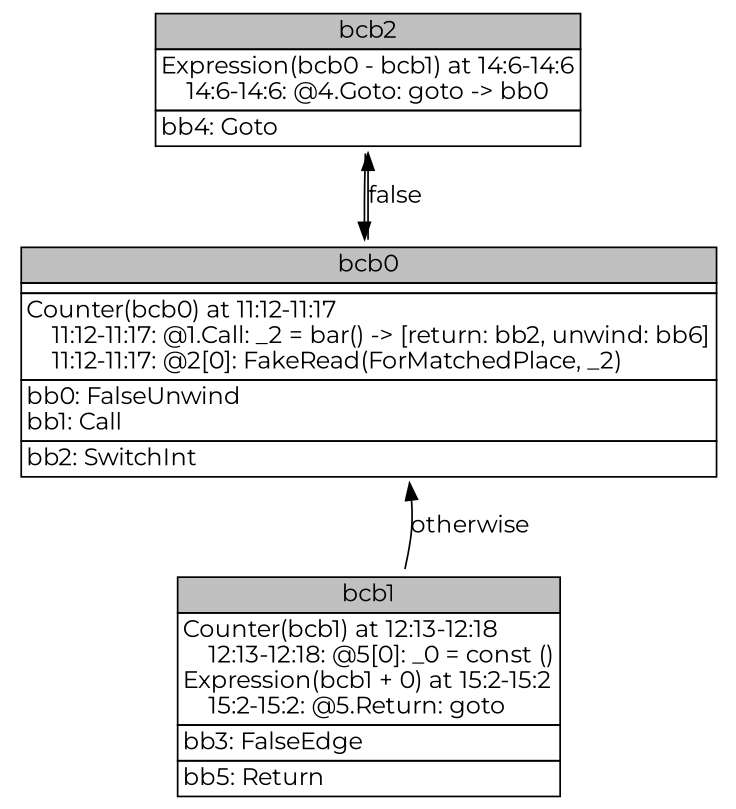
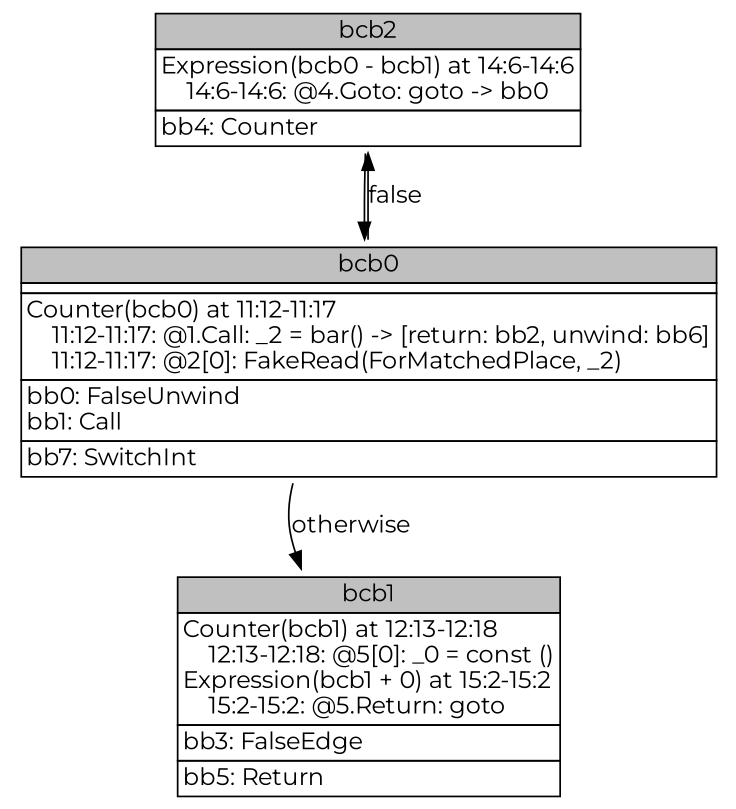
(220, 128) -> (240, 128)
(112, 458) -> (112, 458)
(411, 535) -> (289, 518)
